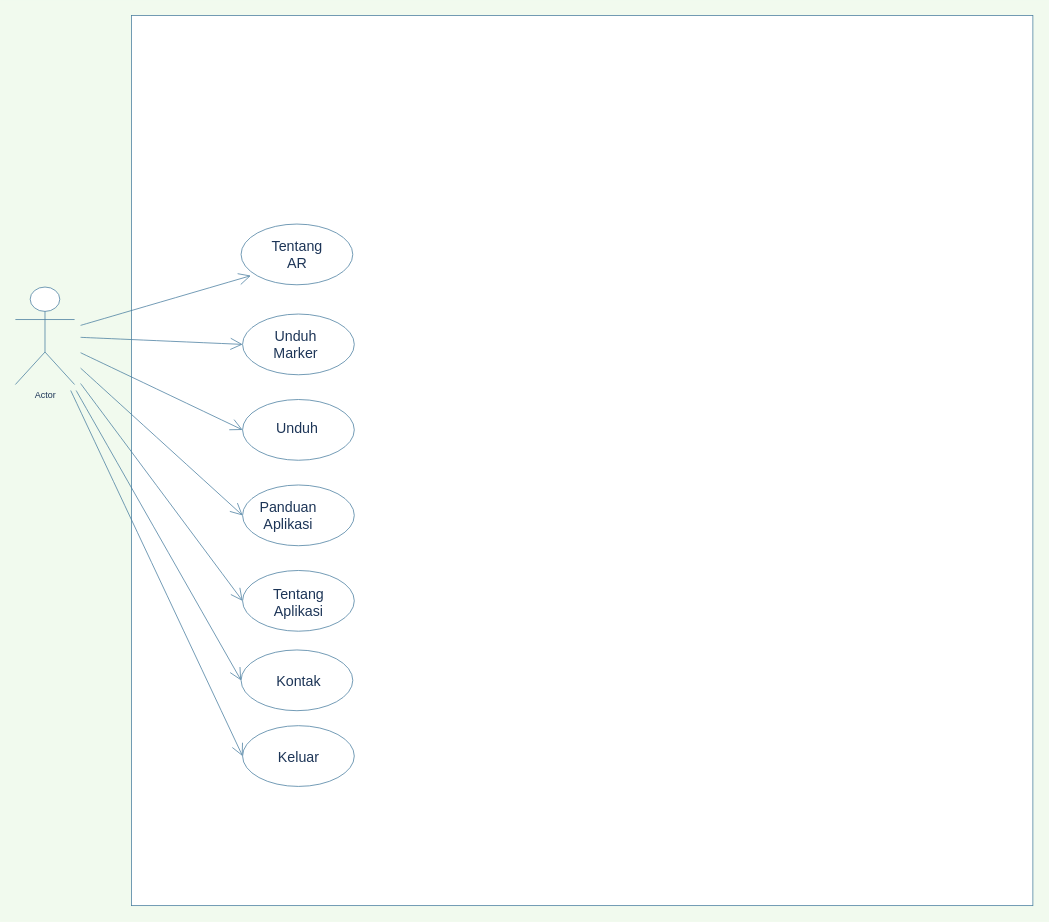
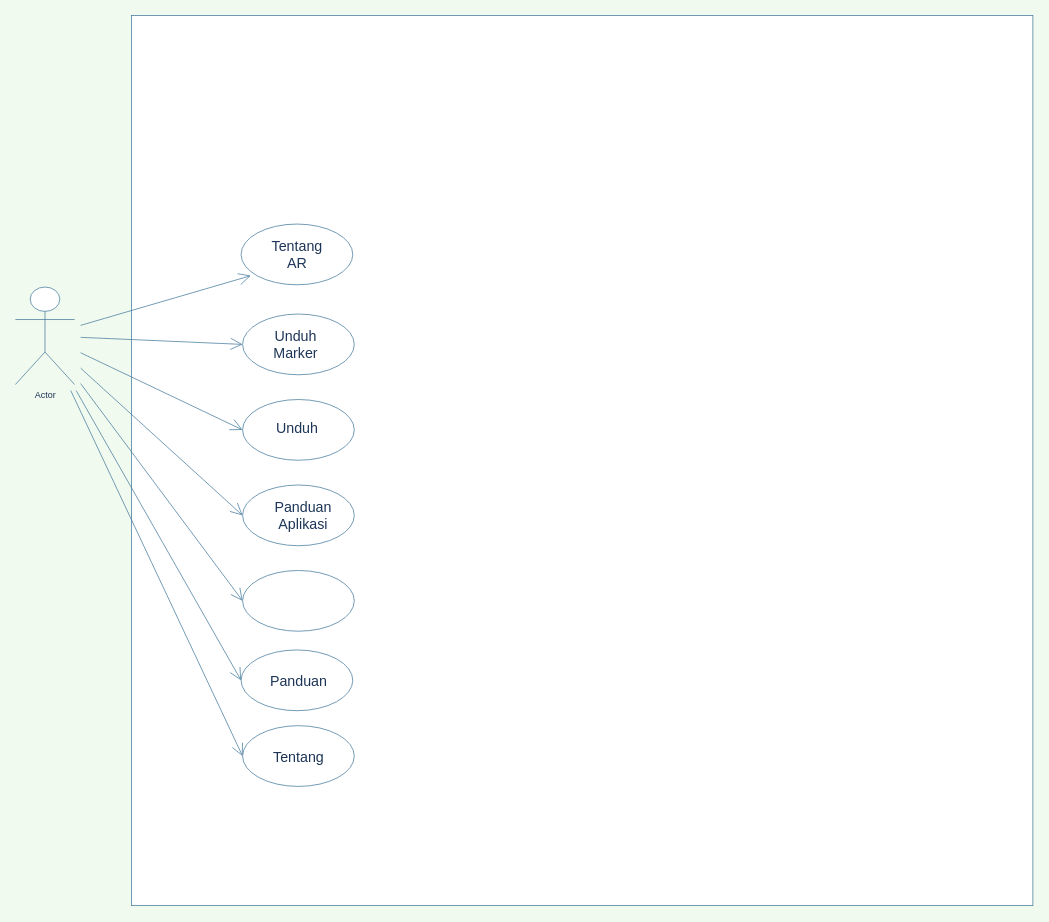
(288, 515) -> (303, 515)
(299, 602) -> none
(299, 682) -> (299, 682)
(299, 758) -> (299, 758)
